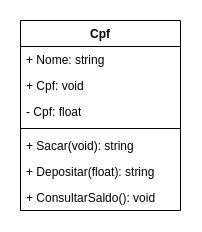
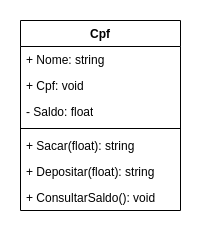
(61, 113) -> (66, 113)
(89, 147) -> (93, 147)
